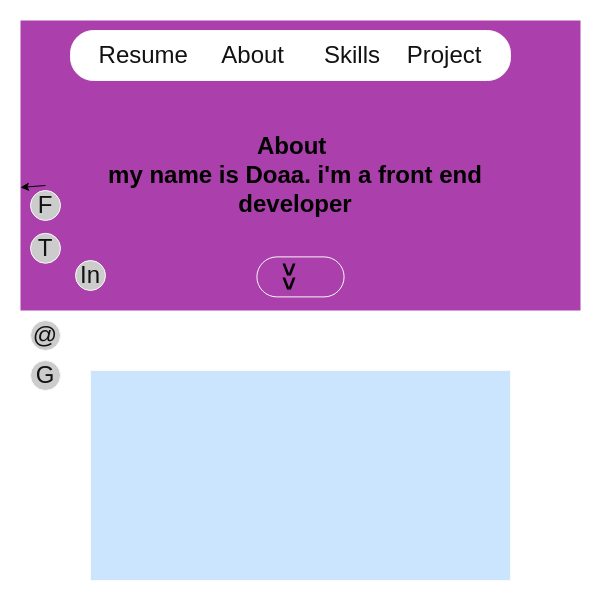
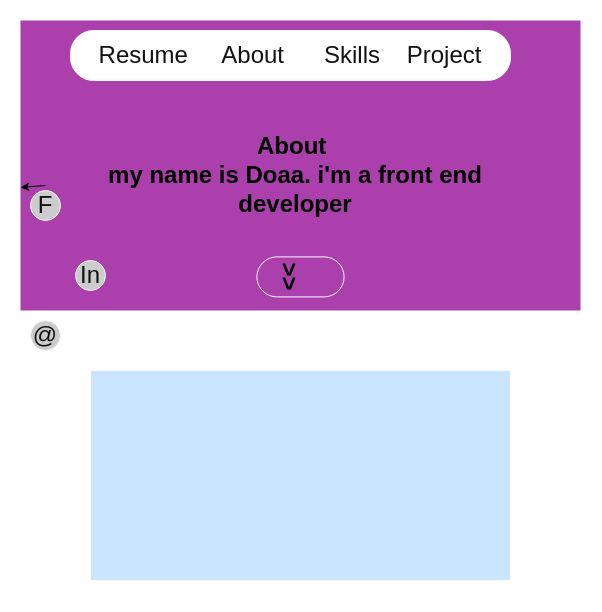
(46, 248) -> none
(46, 376) -> none
